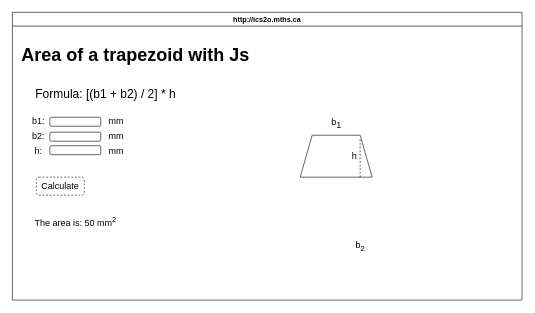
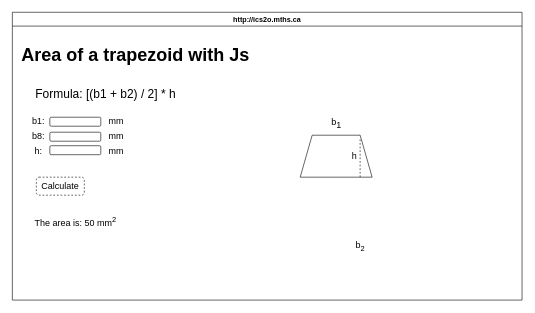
(38, 135) -> (38, 135)
